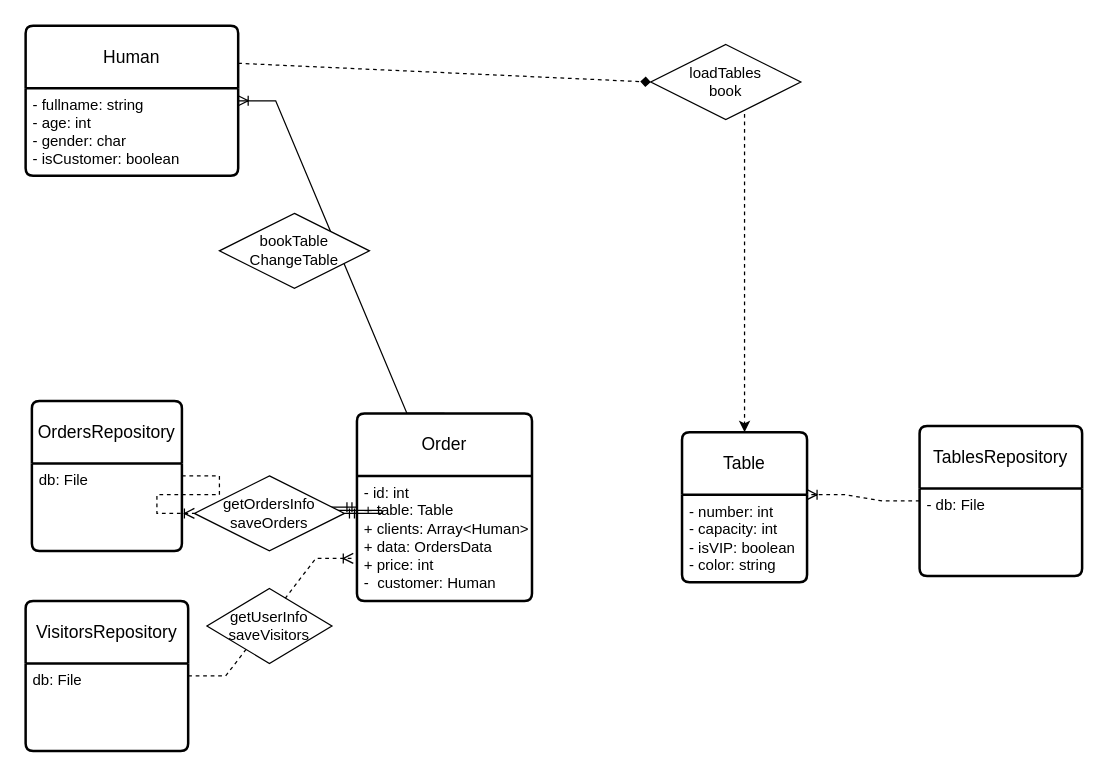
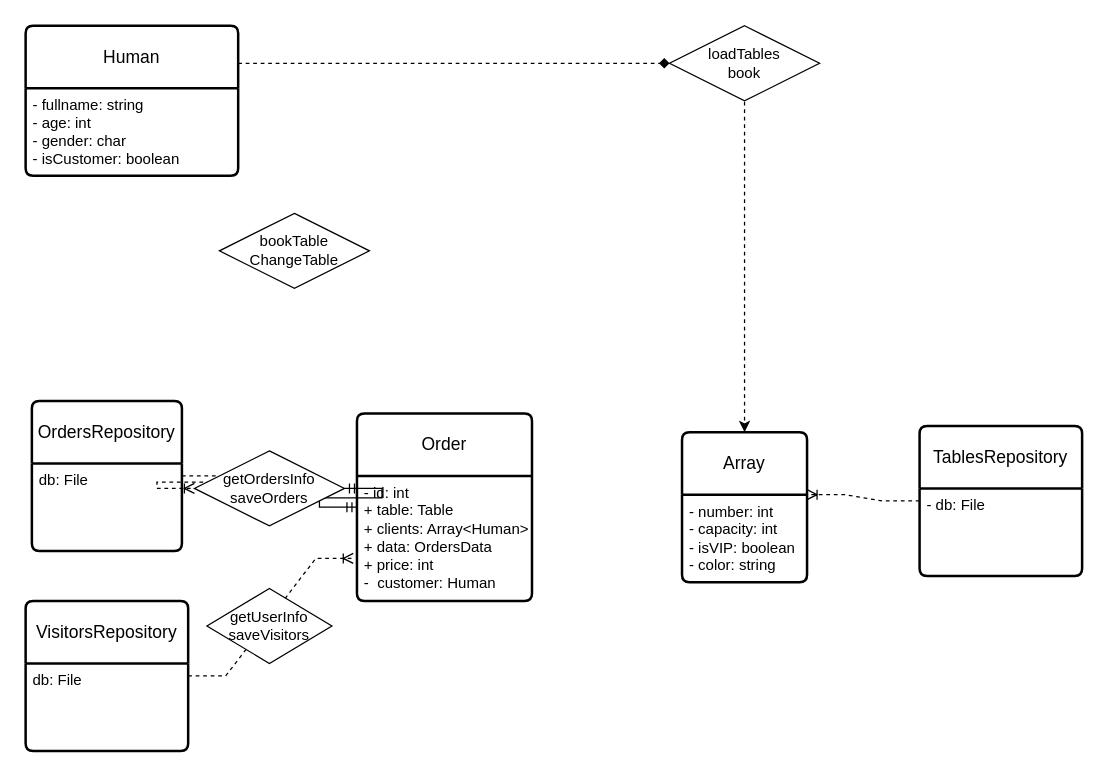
(726, 82) -> (744, 63)
(297, 151) -> none
(744, 463) -> (744, 463)
(269, 513) -> (269, 488)
